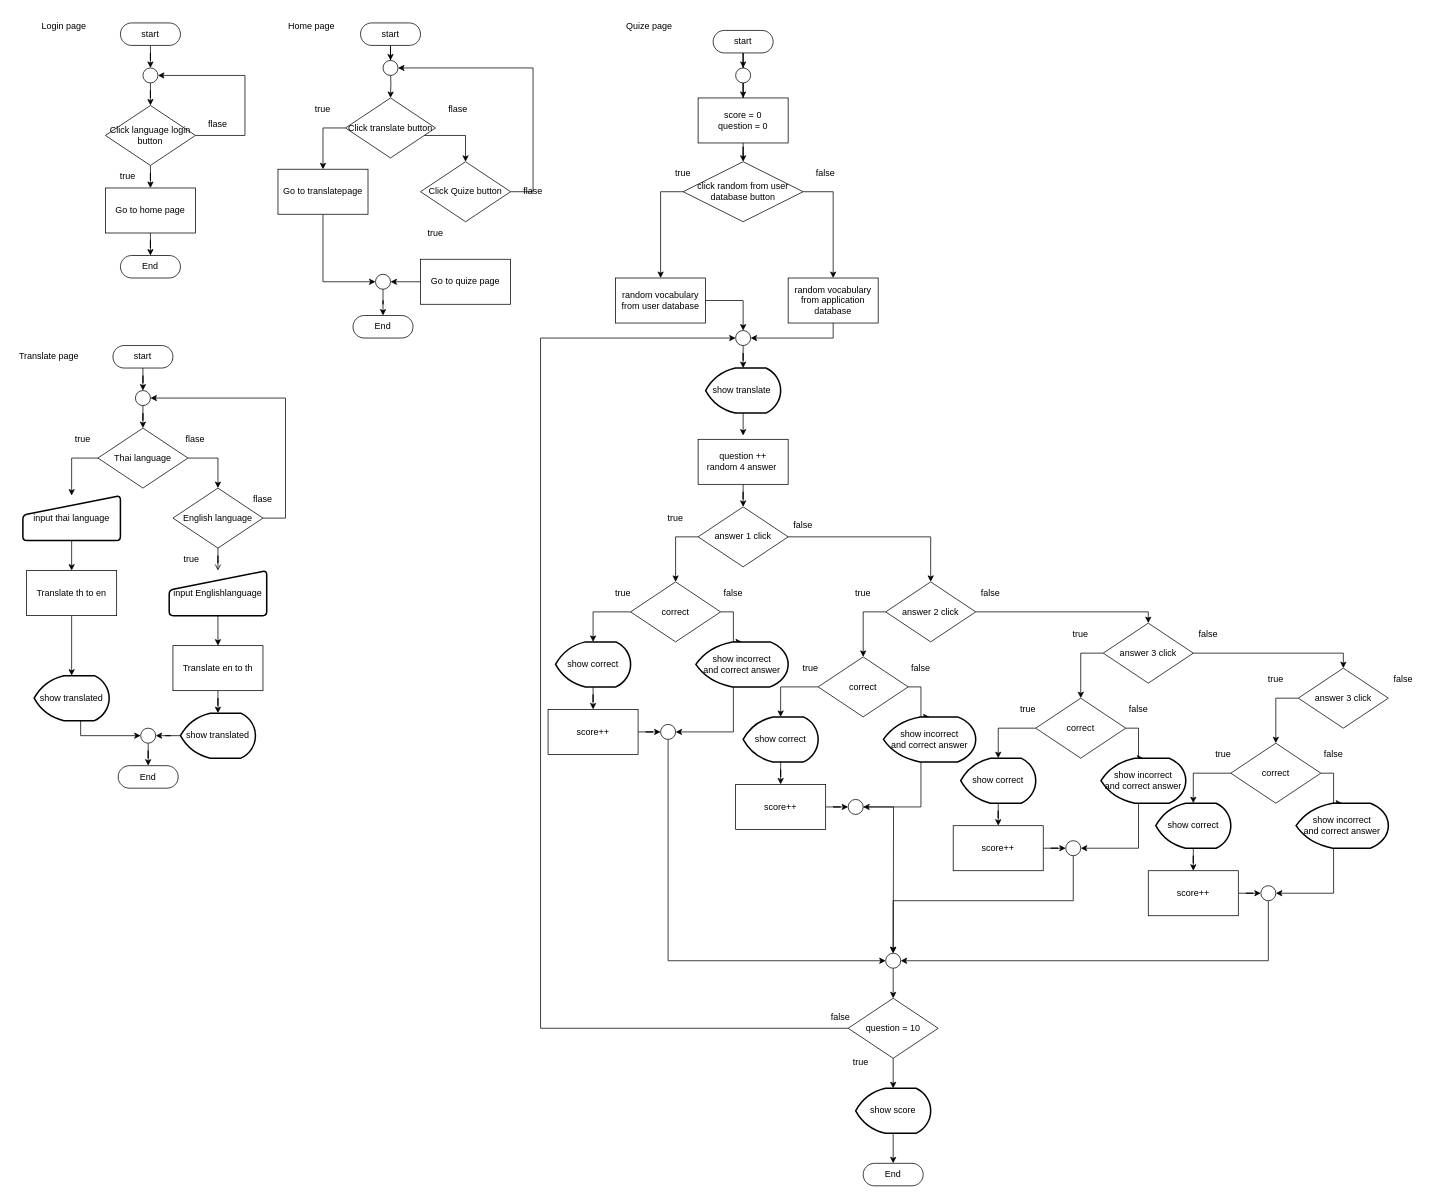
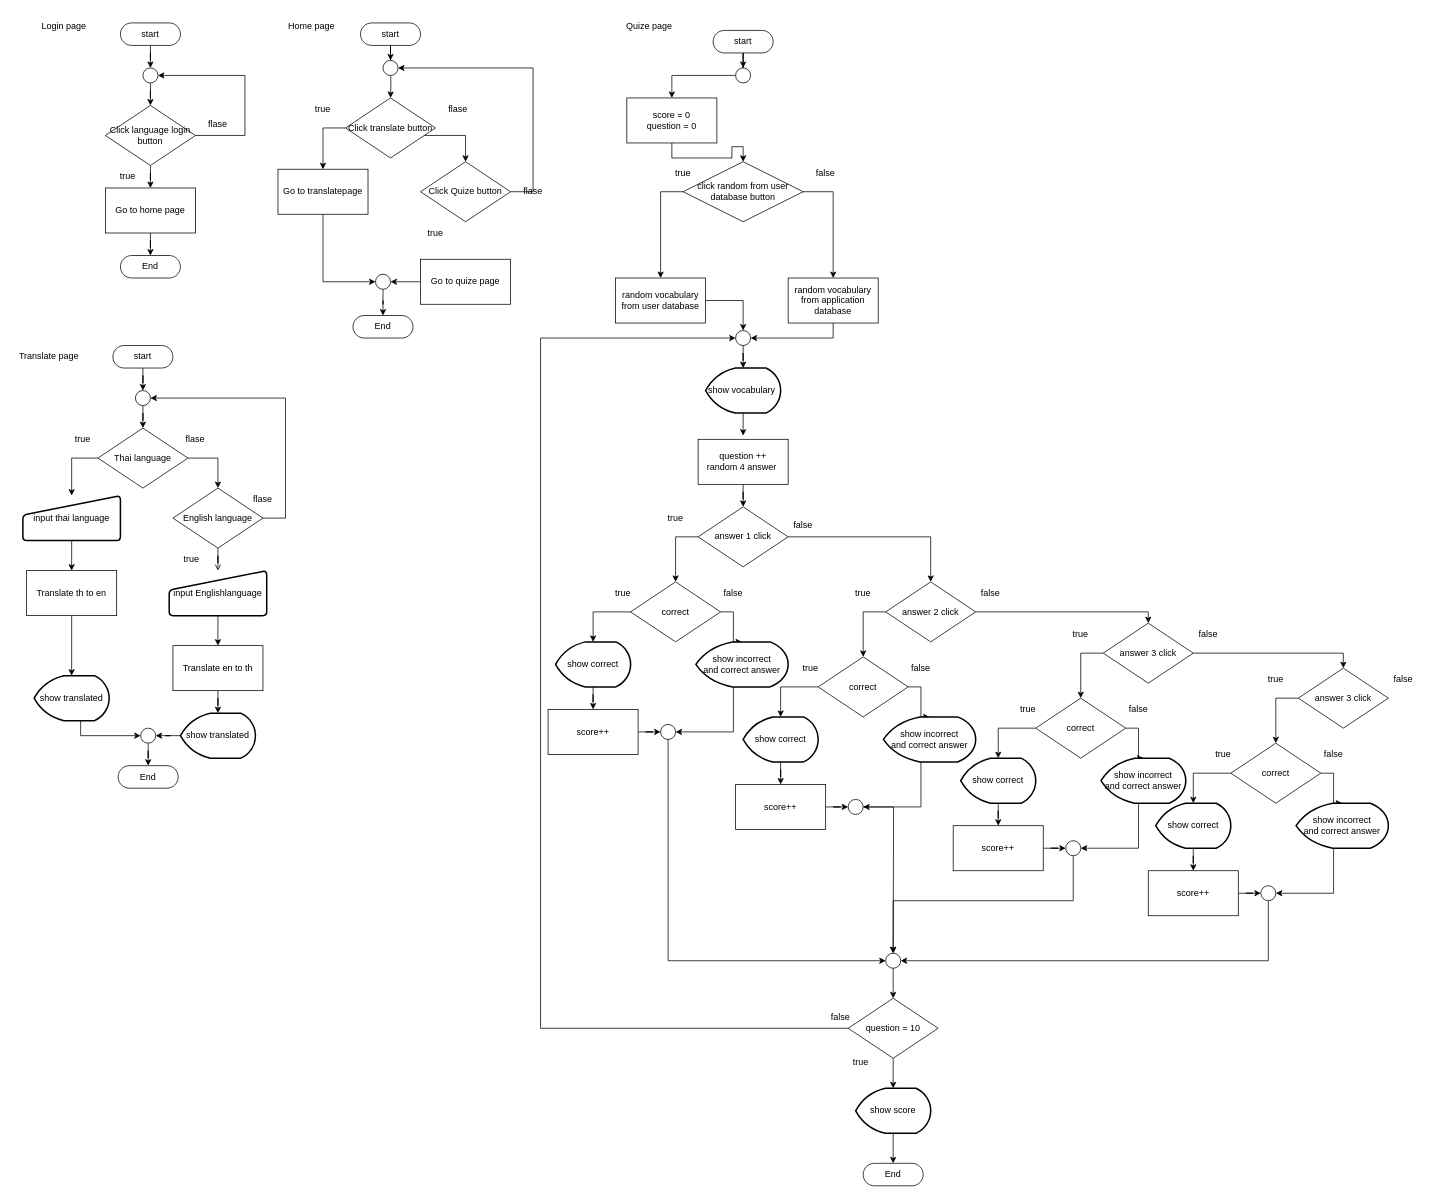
(743, 120) -> (672, 120)
(743, 390) -> (743, 390)
